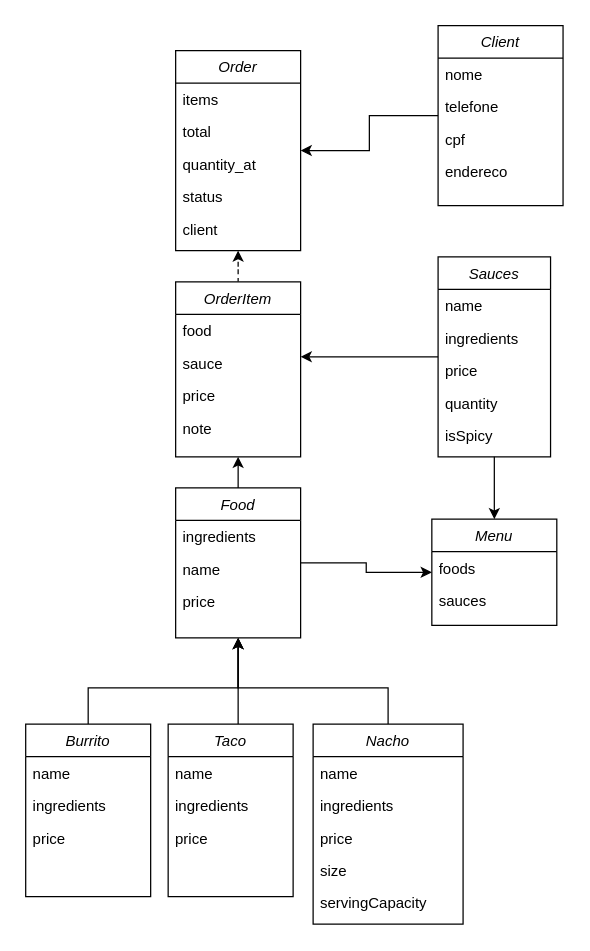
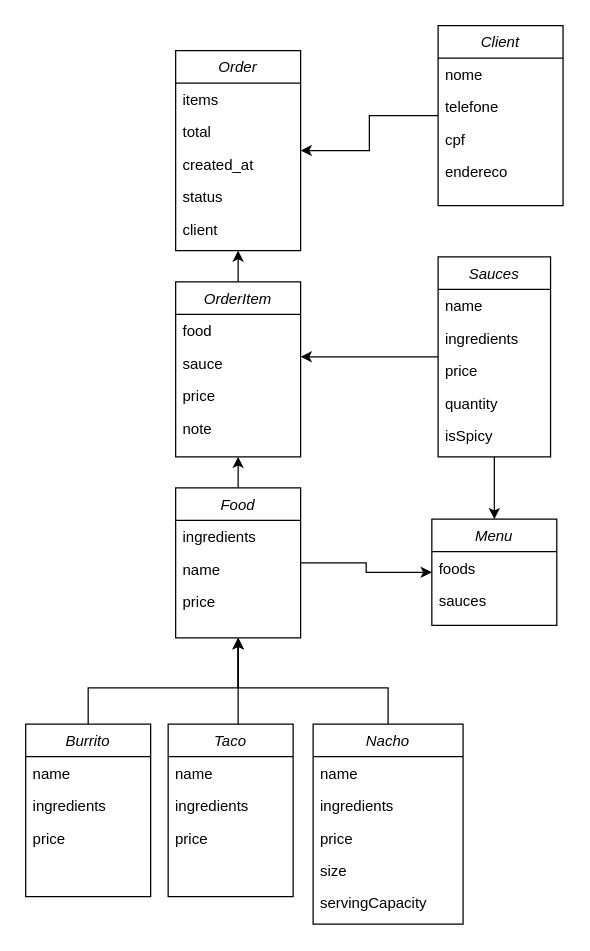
(227, 165) -> (225, 165)
(238, 263) -> (238, 263)
